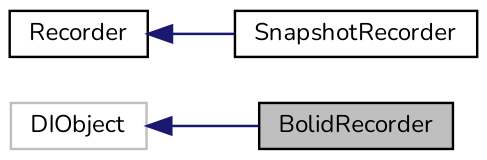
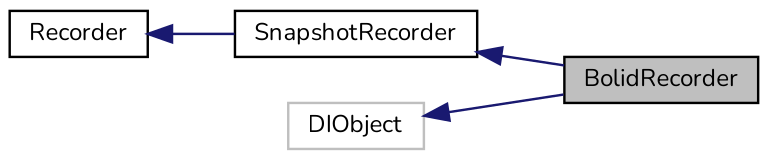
none -> (533, 61)
